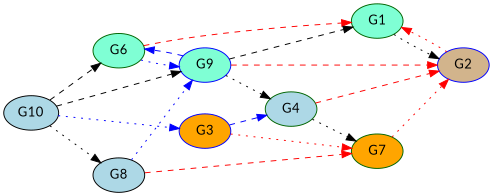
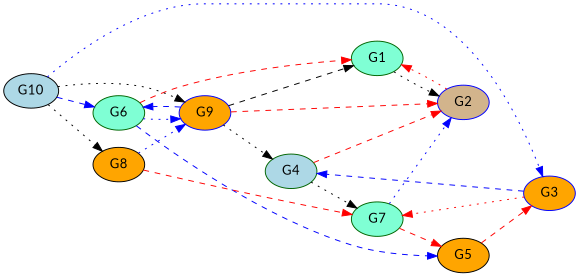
(205, 65) -> (205, 113)
(71, 85) -> (71, 101)
(114, 90) -> (118, 84)
(417, 112) -> (417, 165)
(377, 151) -> (377, 219)
(119, 175) -> (119, 165)
none -> (463, 256)
